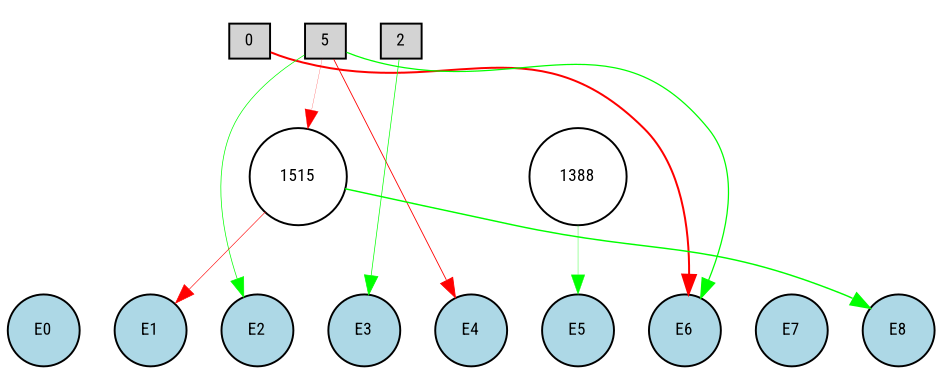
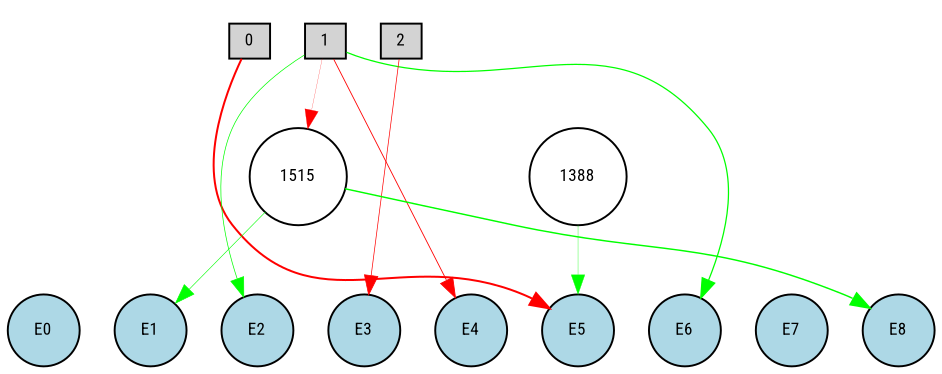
(325, 41) -> (325, 41)
(569, 79) -> (289, 269)
(383, 183) -> (383, 183)
(218, 260) -> (218, 260)
